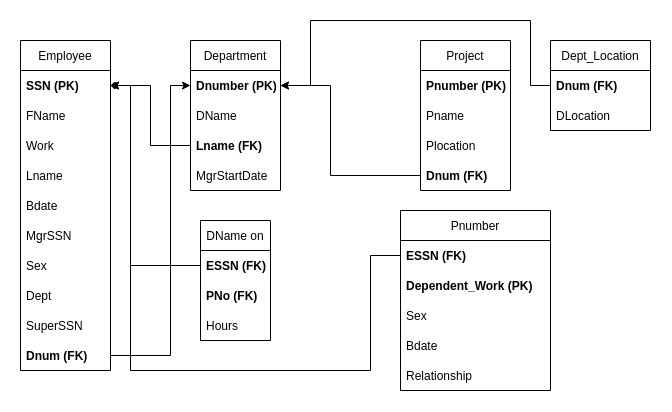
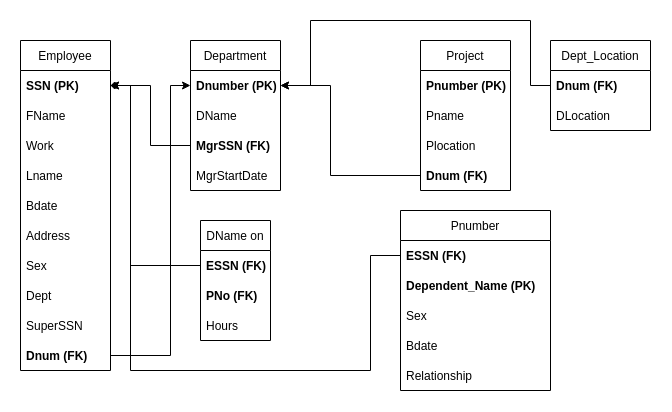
(228, 146) -> (231, 146)
(46, 236) -> (50, 236)
(468, 286) -> (468, 286)
